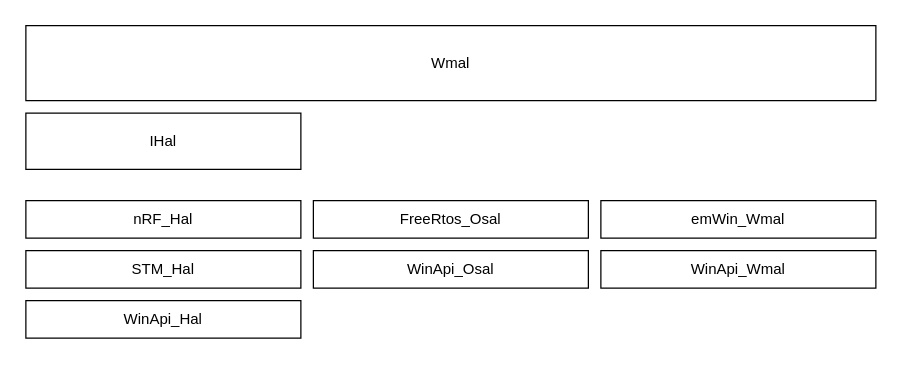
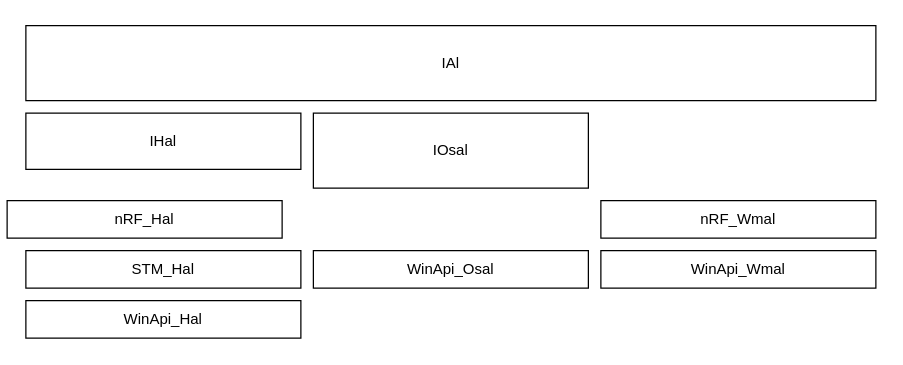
(451, 63) -> (451, 63)
none -> (451, 151)
(163, 219) -> (144, 219)
(451, 219) -> none
(738, 219) -> (738, 219)
